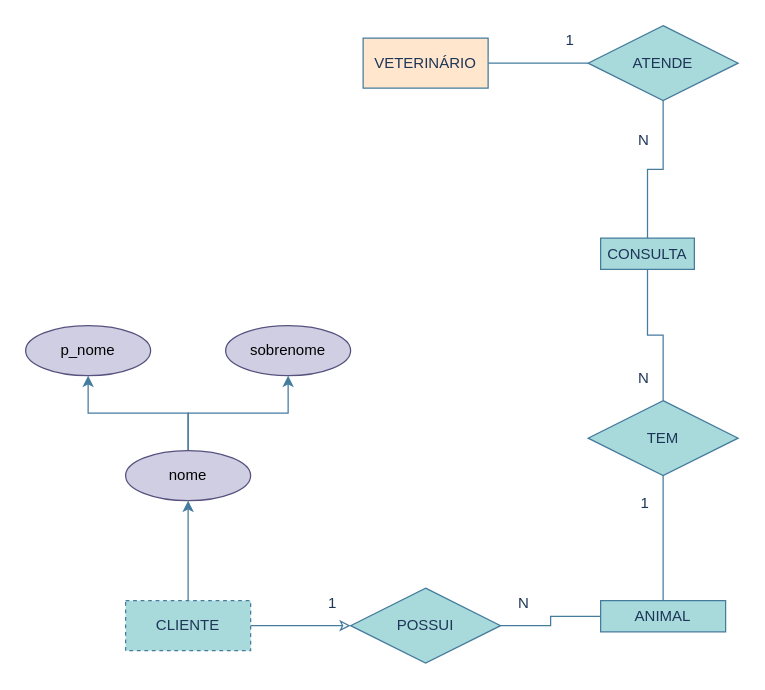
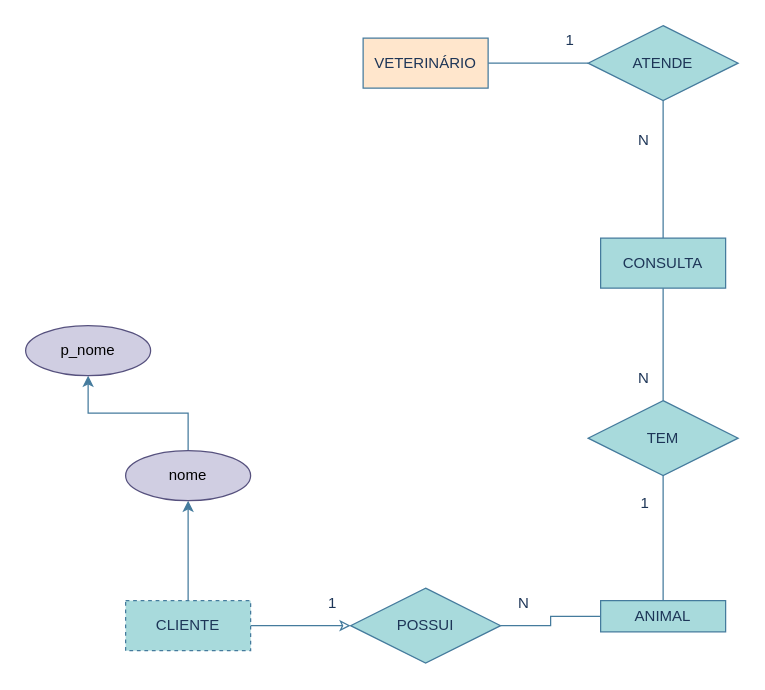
(648, 254) -> (663, 263)
(288, 351) -> none
(253, 413) -> none
